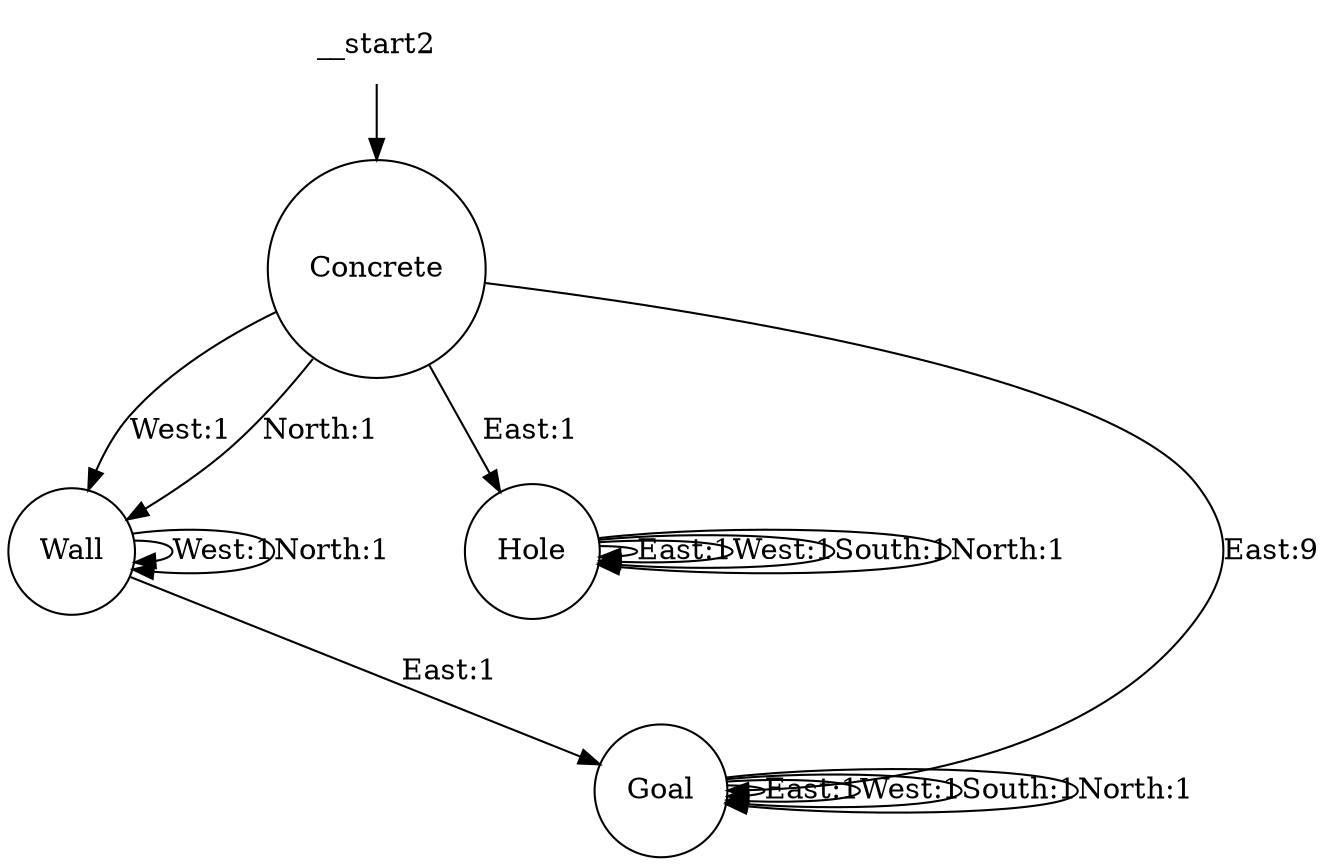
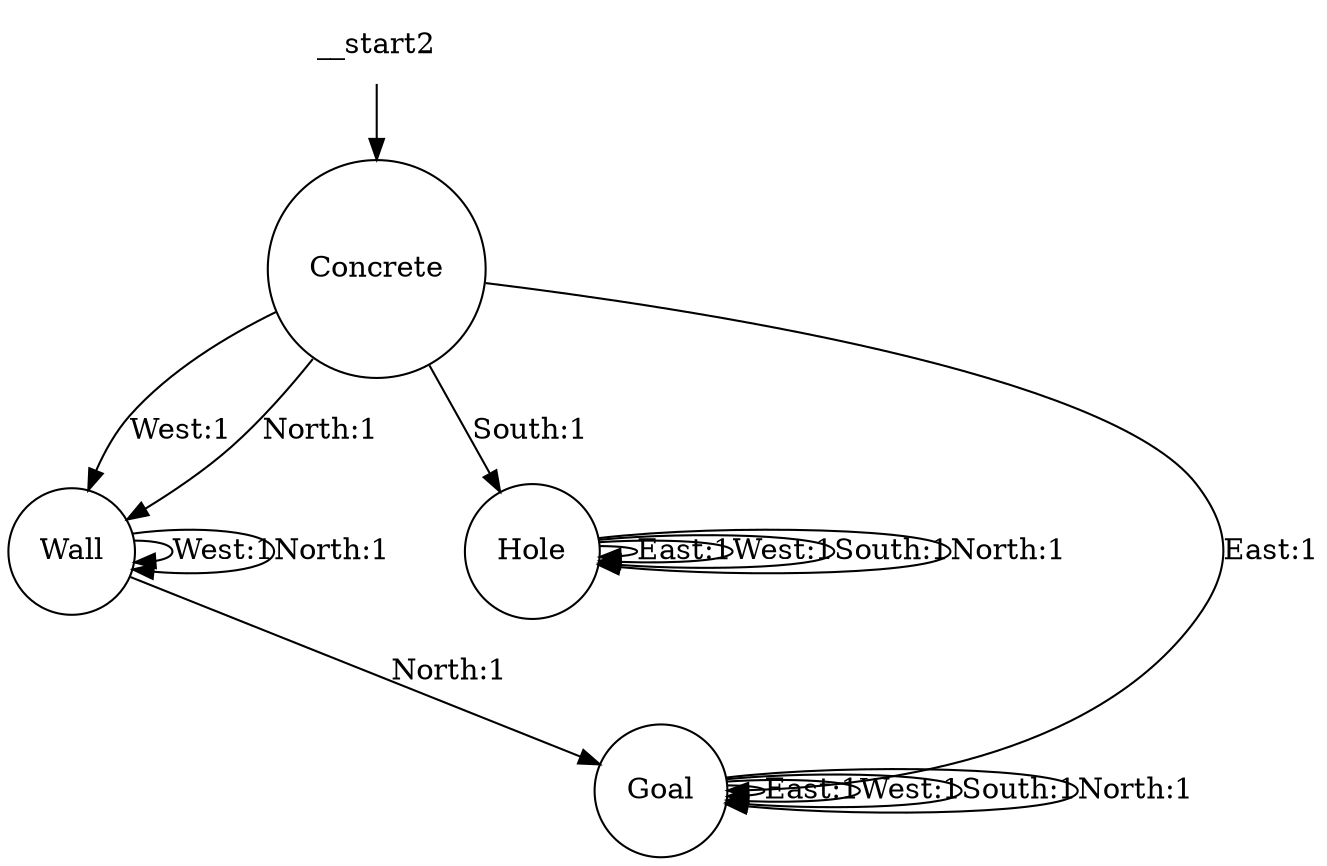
(530, 431) -> (530, 431)
(1271, 552) -> (1271, 552)
(449, 672) -> (449, 672)
